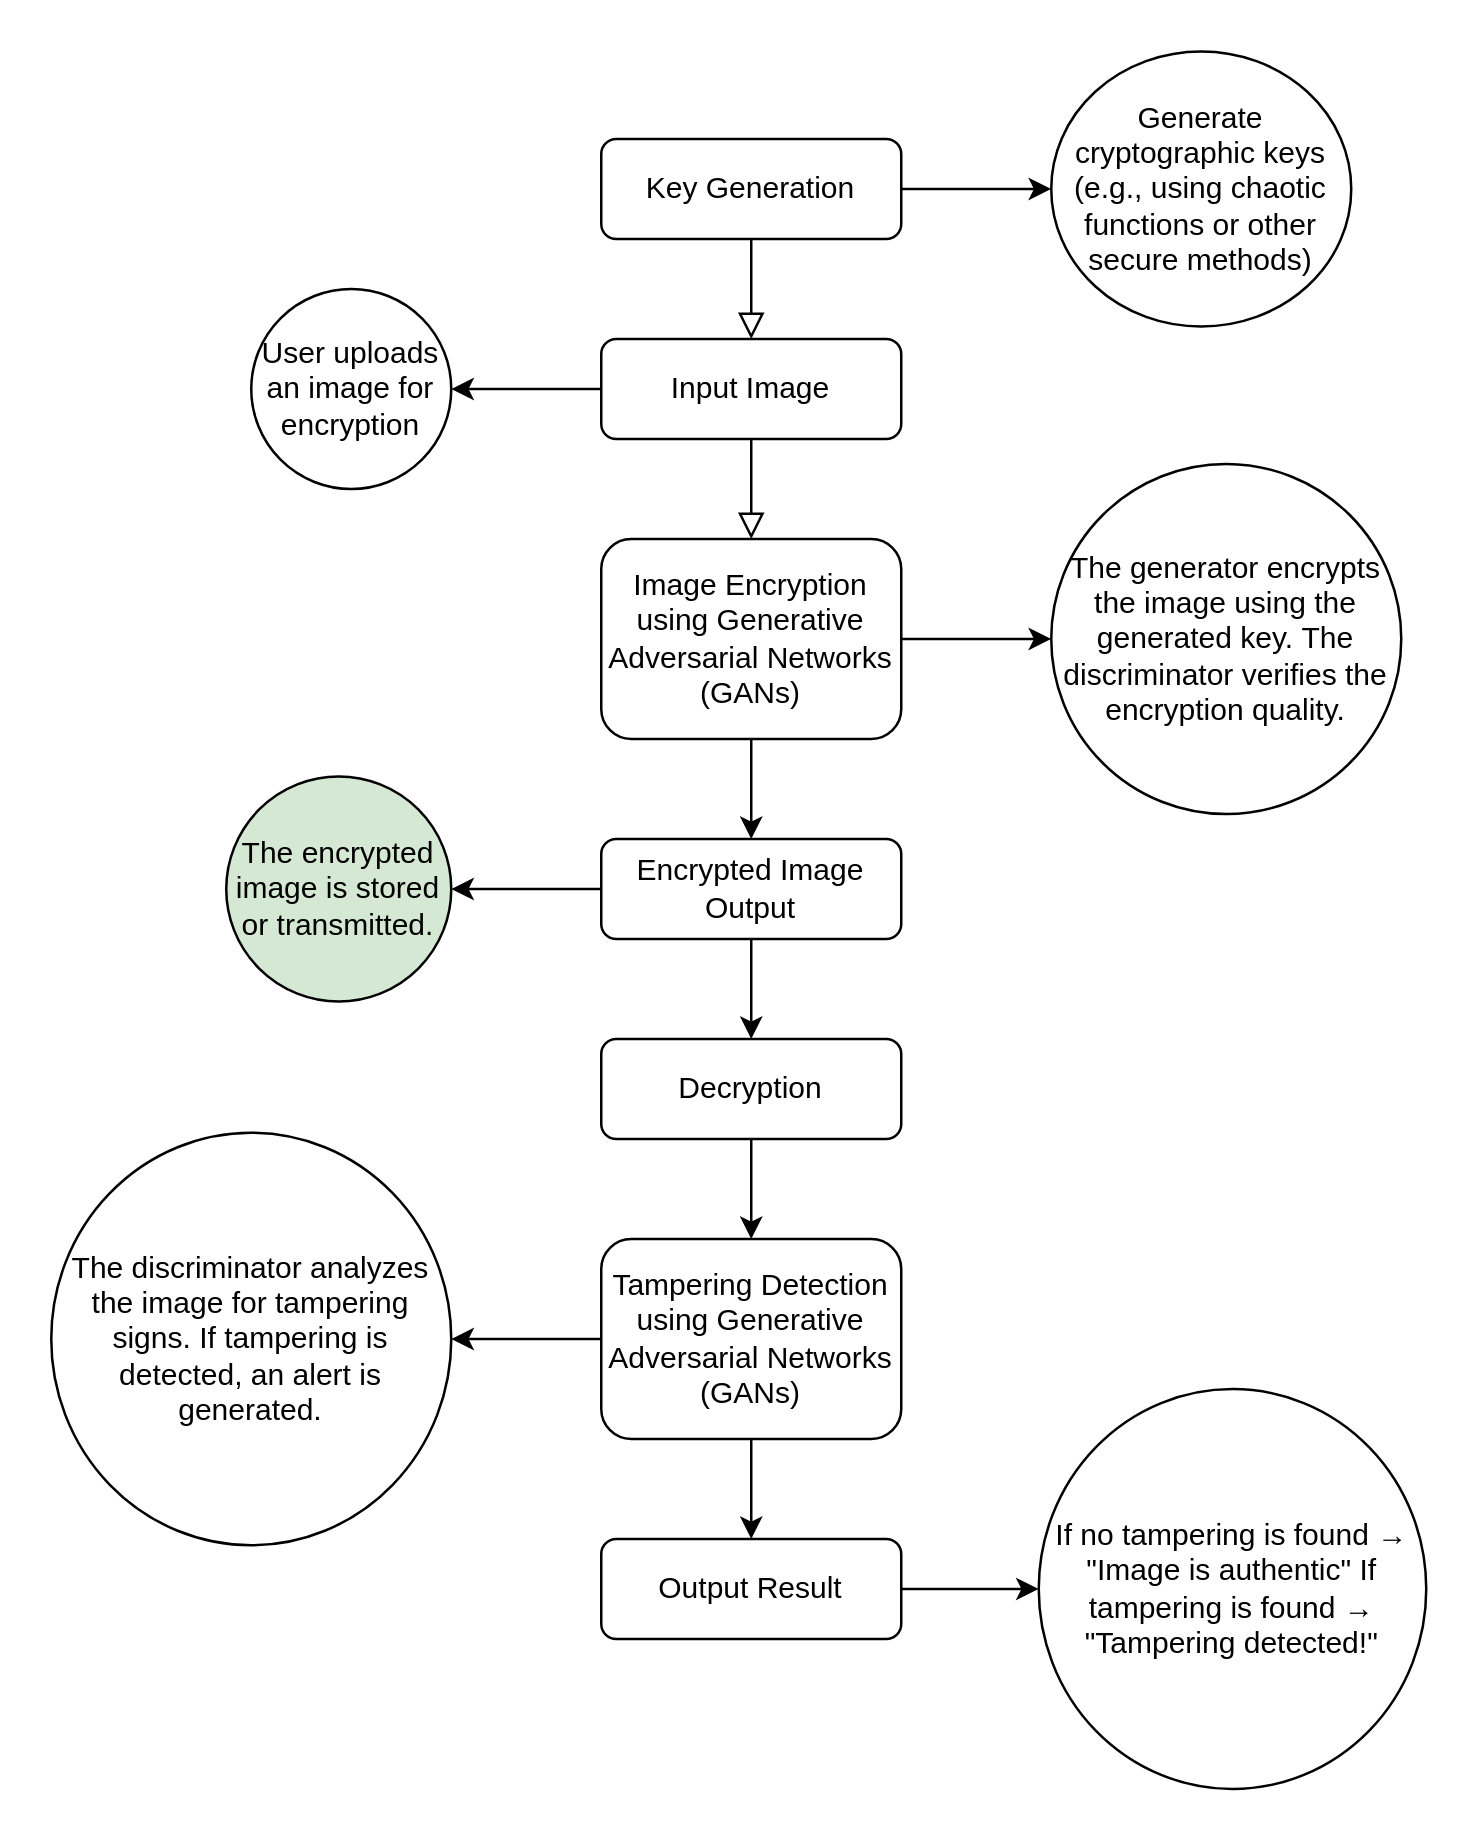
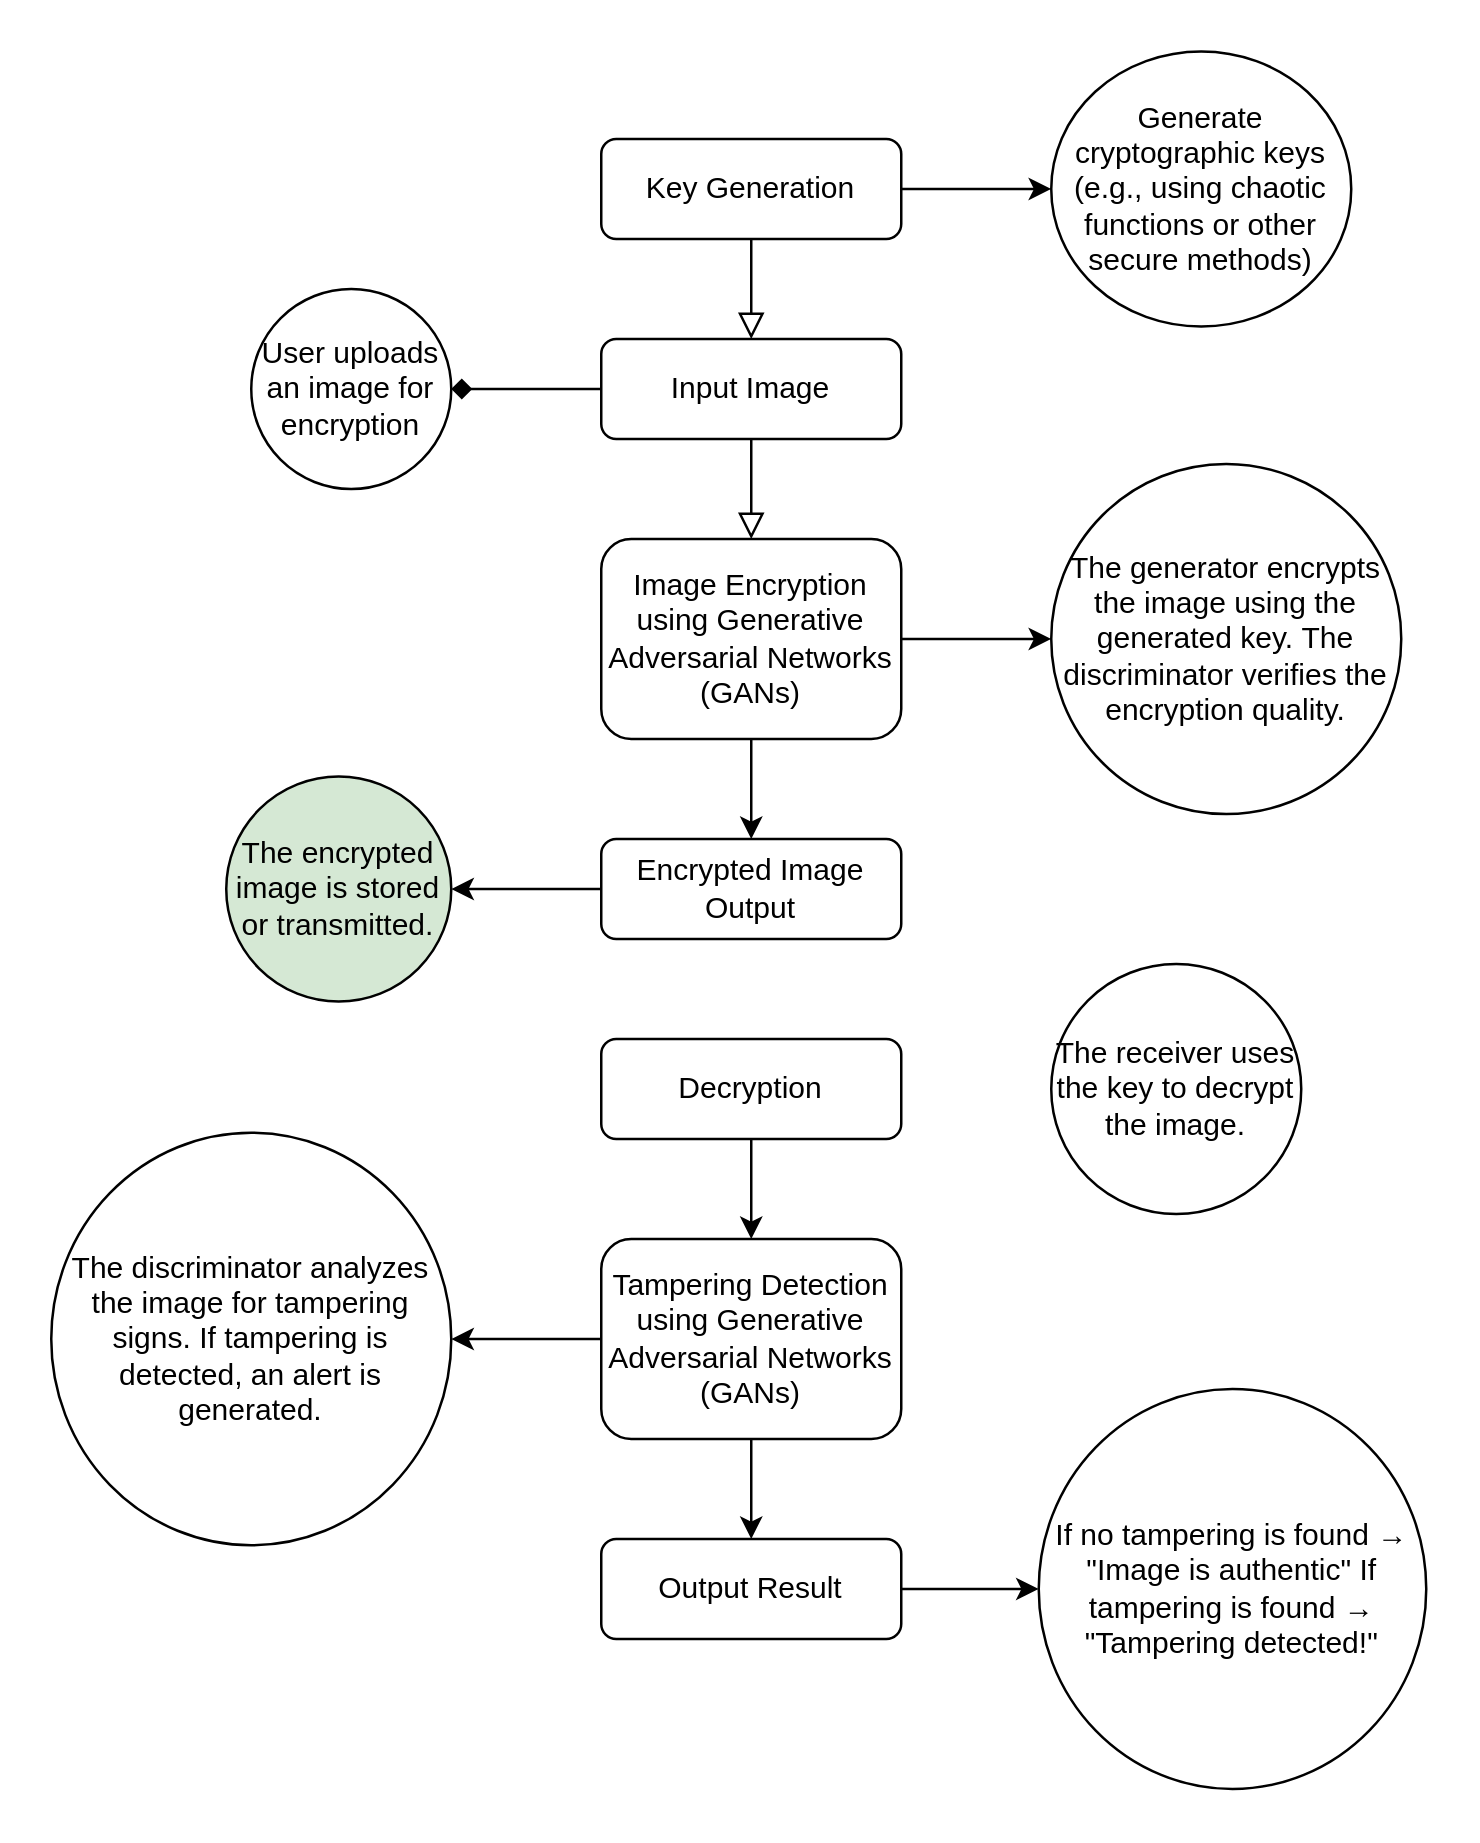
(470, 389) -> (472, 389)
(751, 981) -> none
none -> (1176, 1089)
